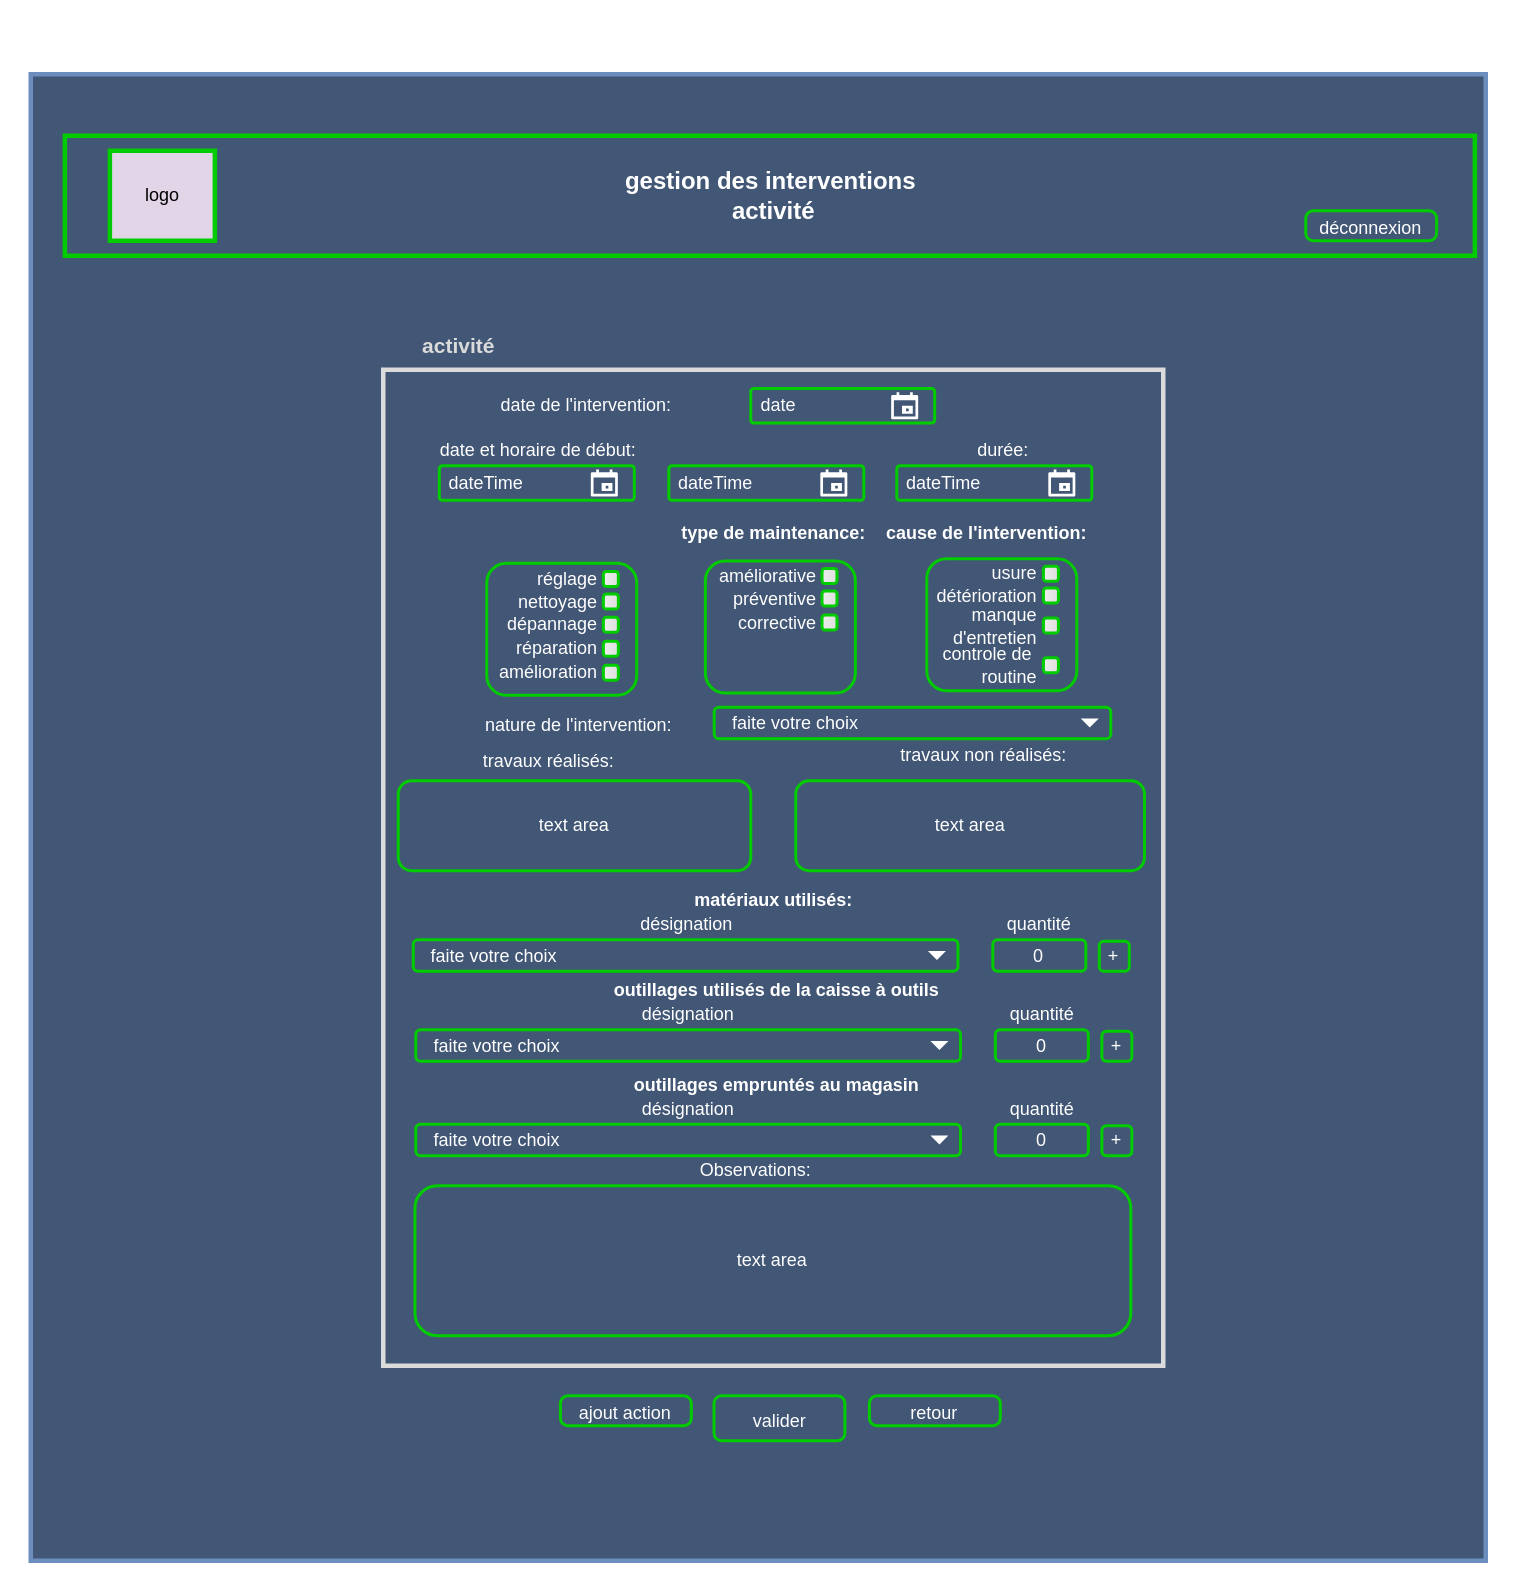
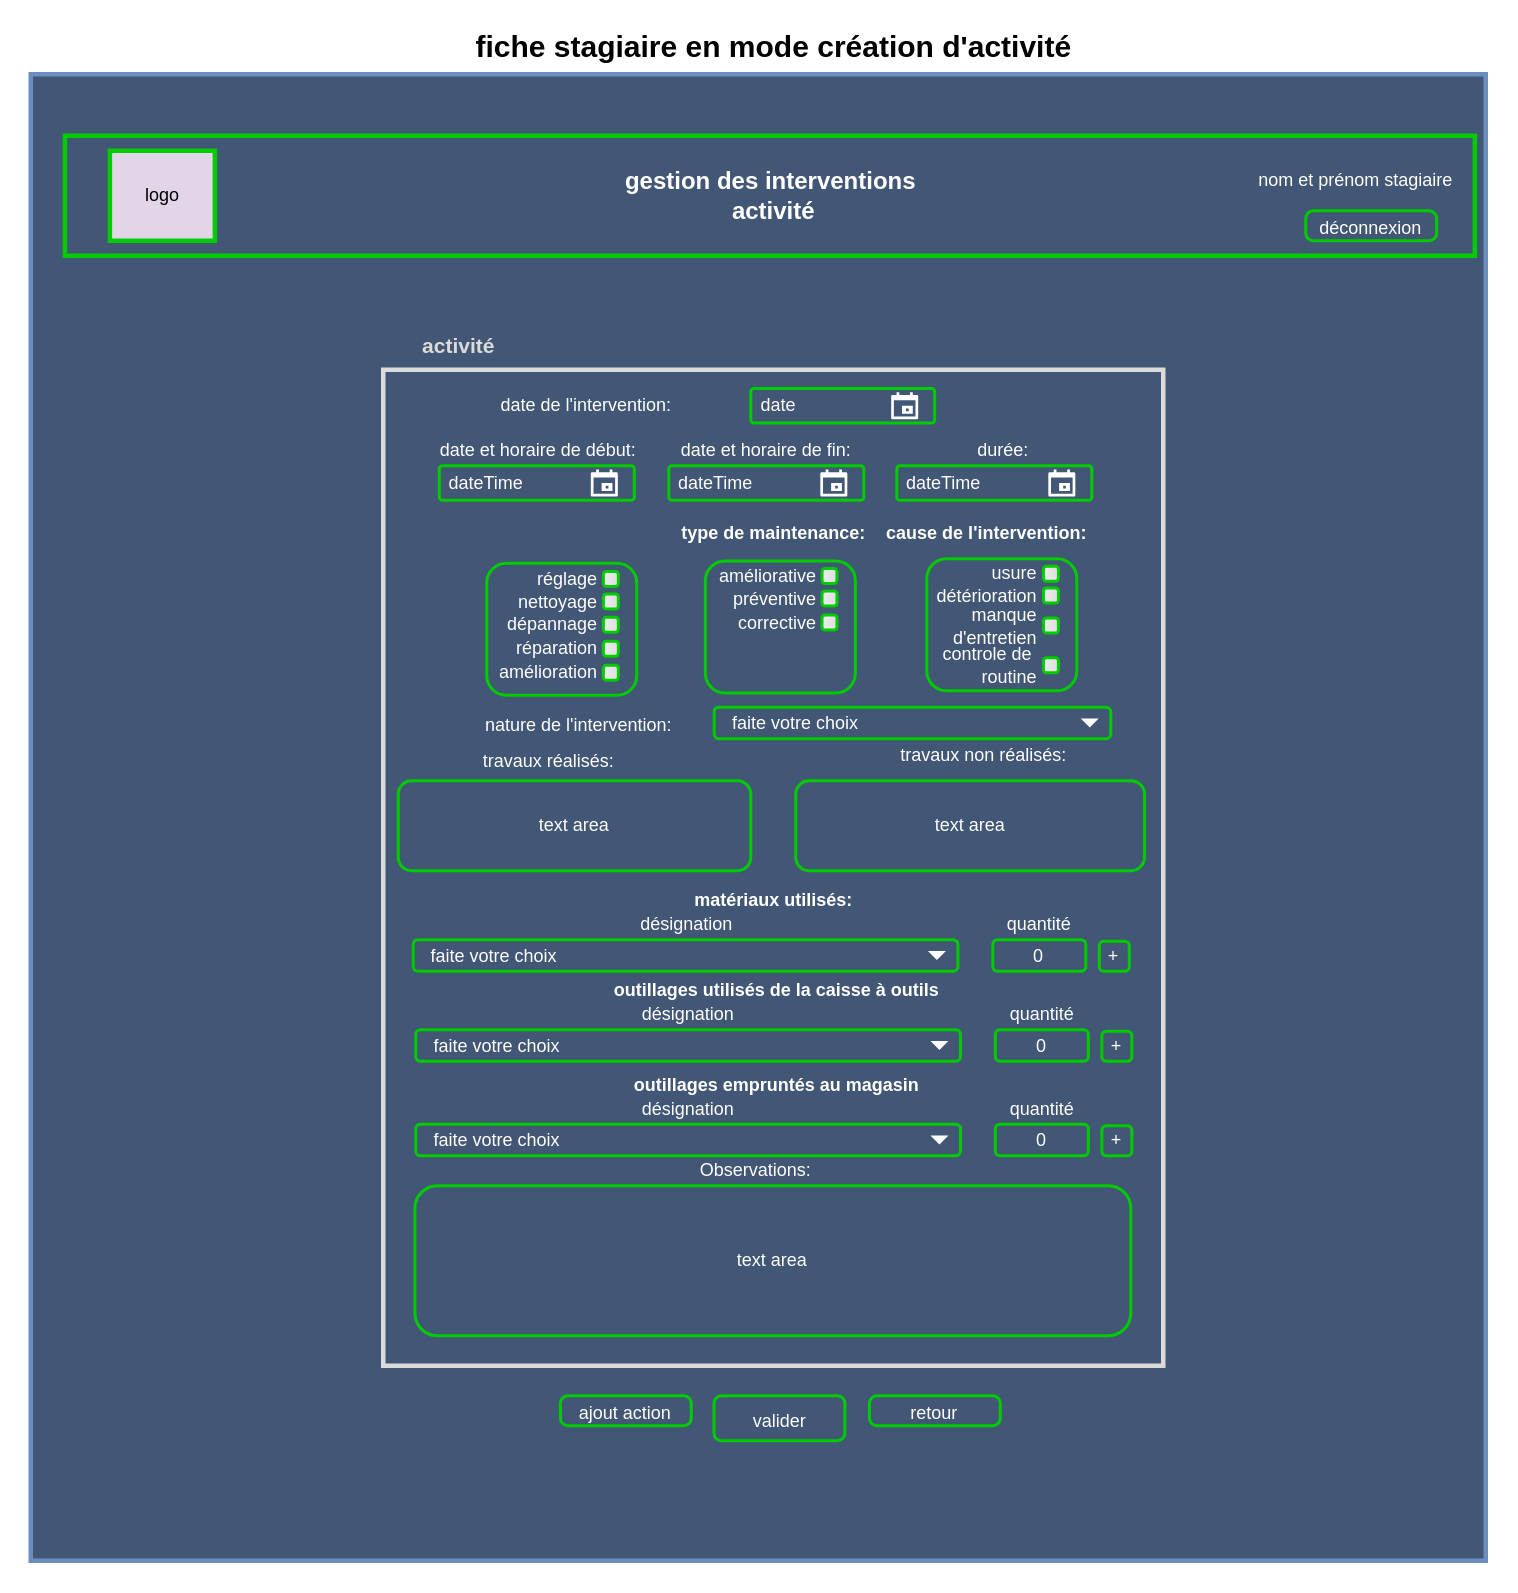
none -> (773, 46)
none -> (1355, 181)
none -> (766, 451)
